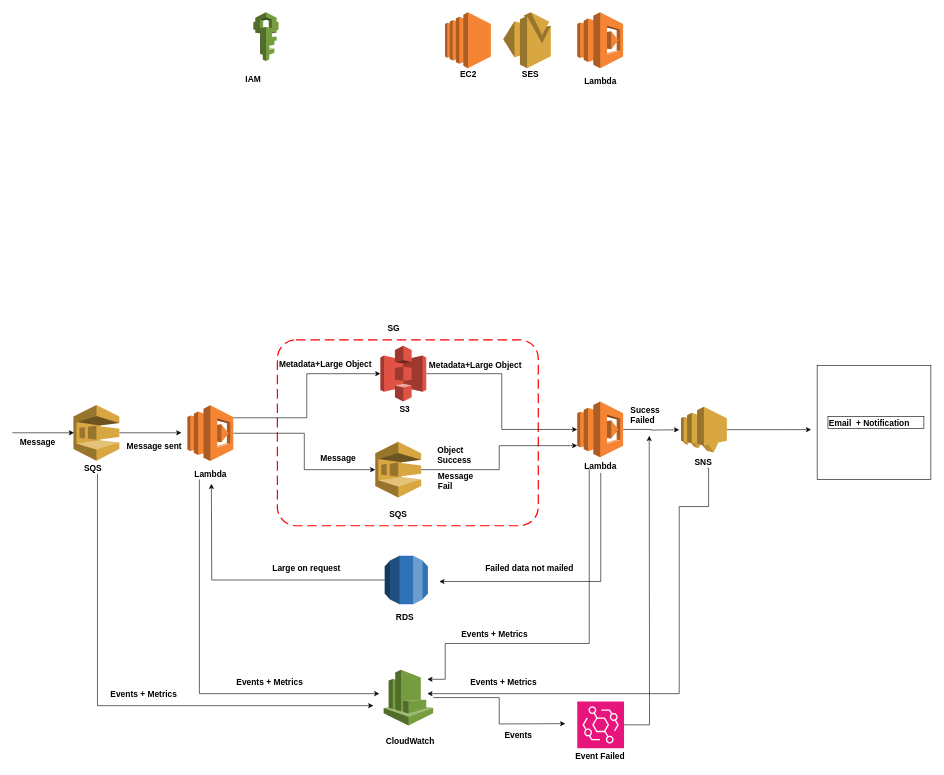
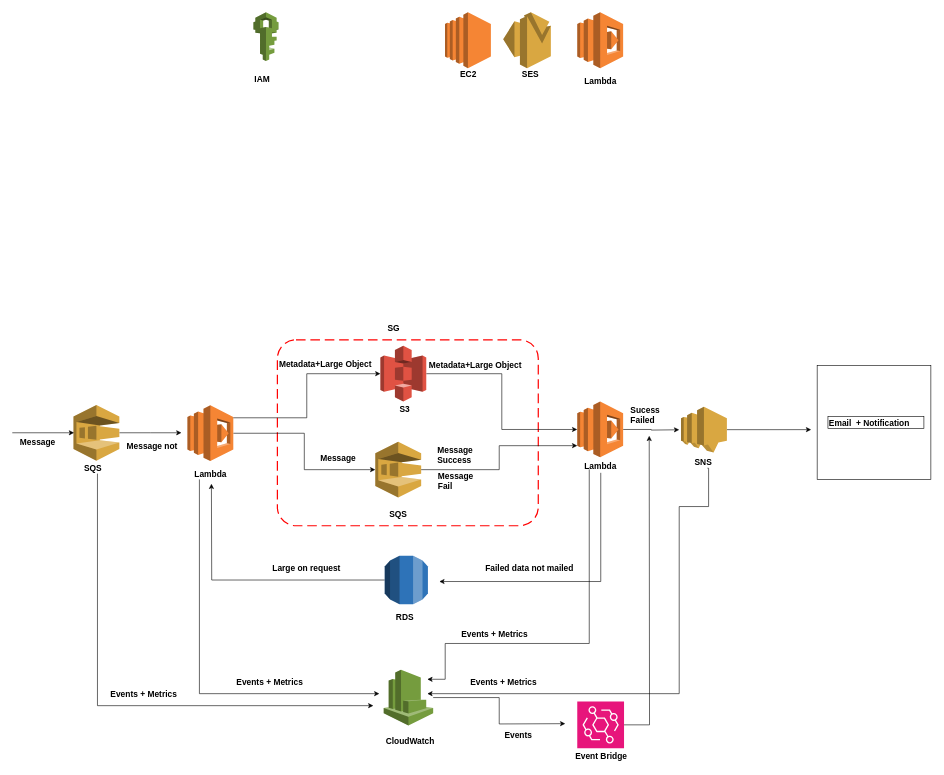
(260, 79) -> (269, 79)
(154, 446) -> (152, 446)
(454, 456) -> (454, 456)
(601, 757) -> (602, 757)
